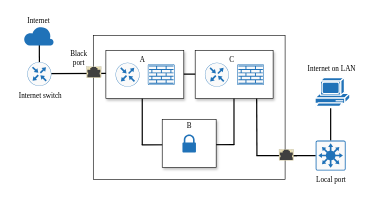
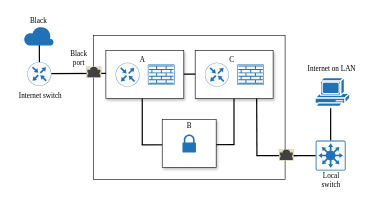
(39, 21) -> (39, 21)
(332, 180) -> (332, 180)
